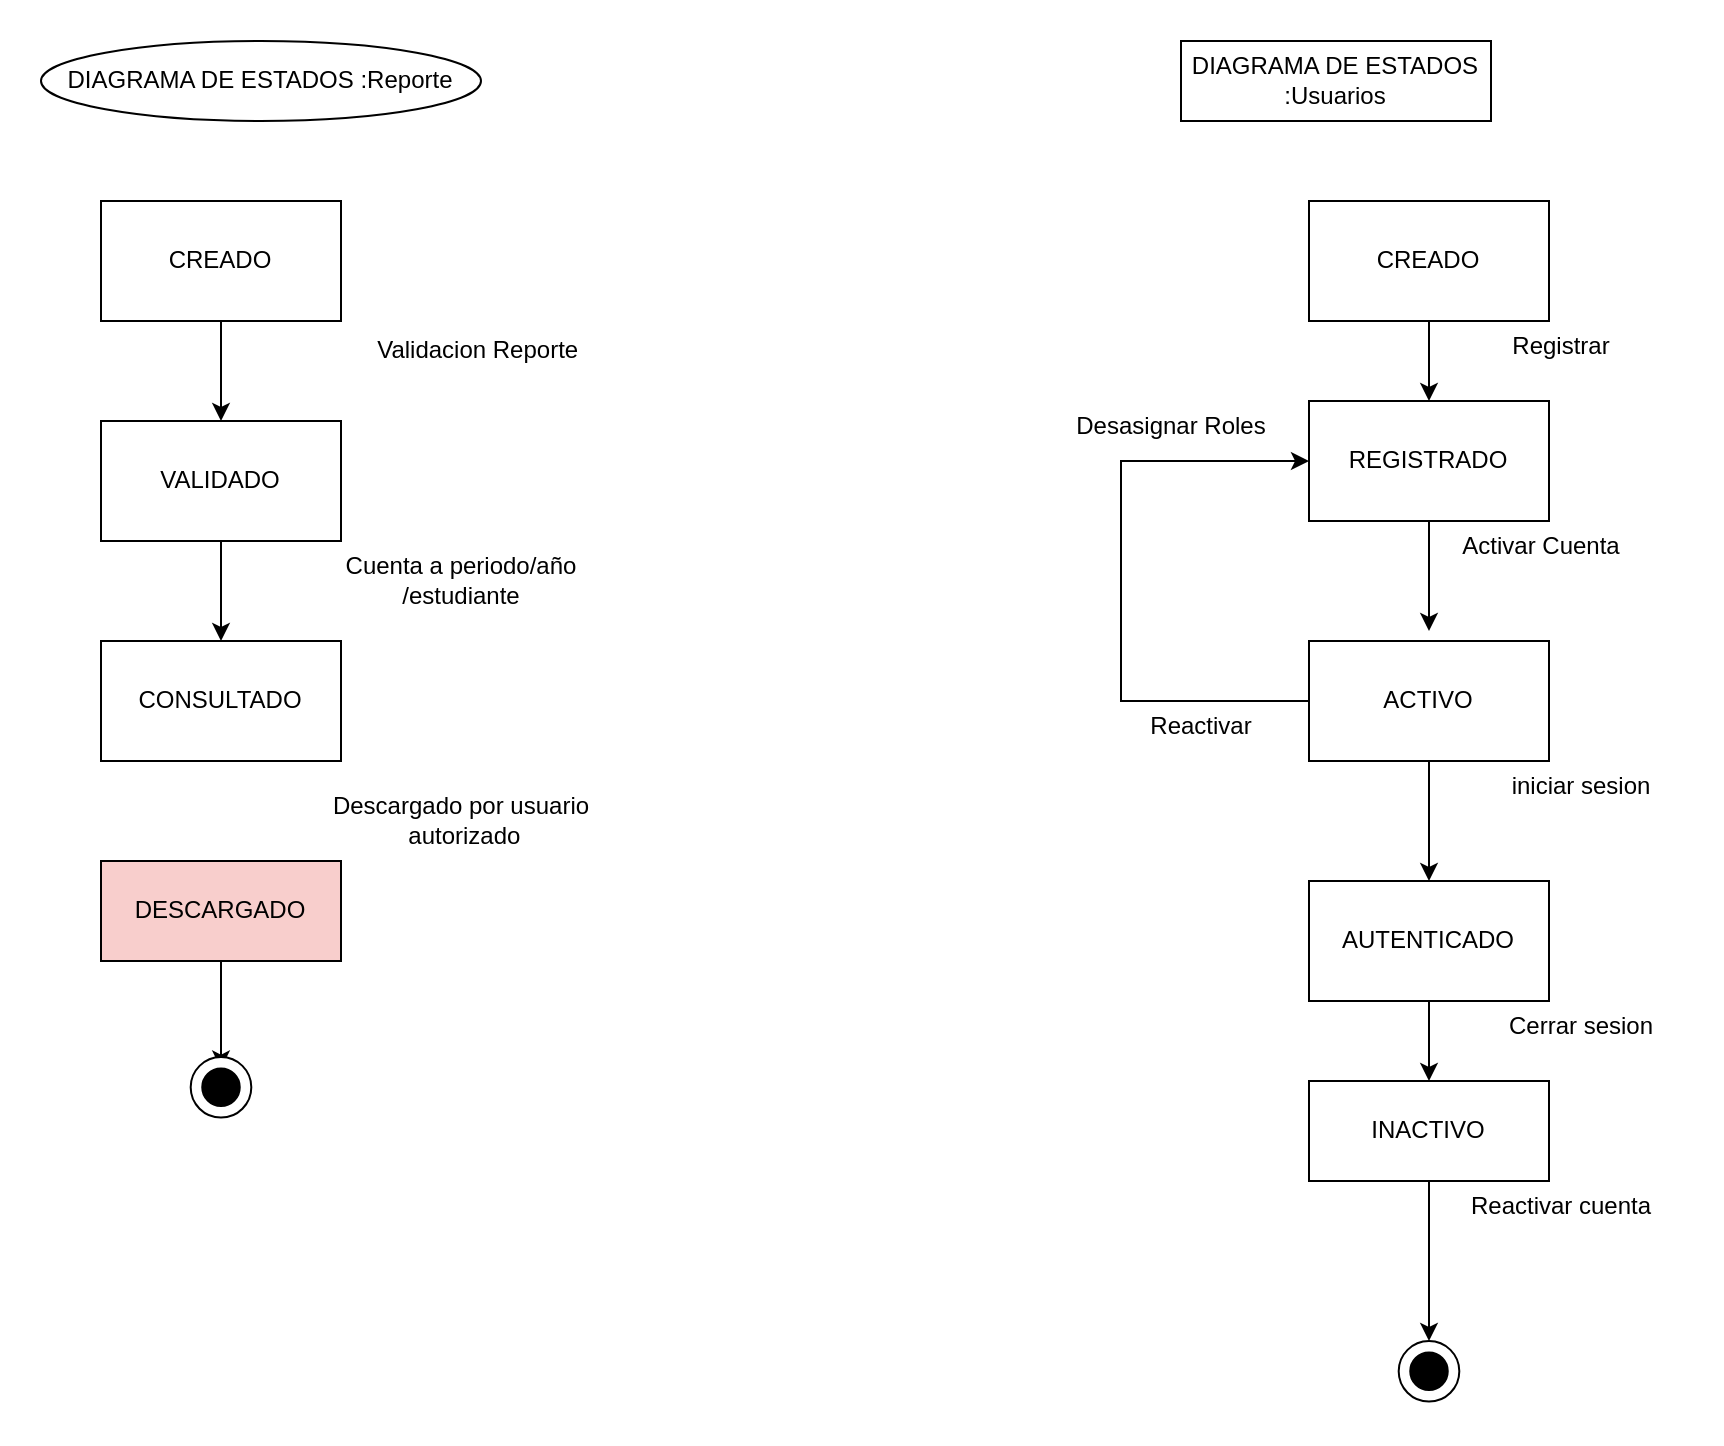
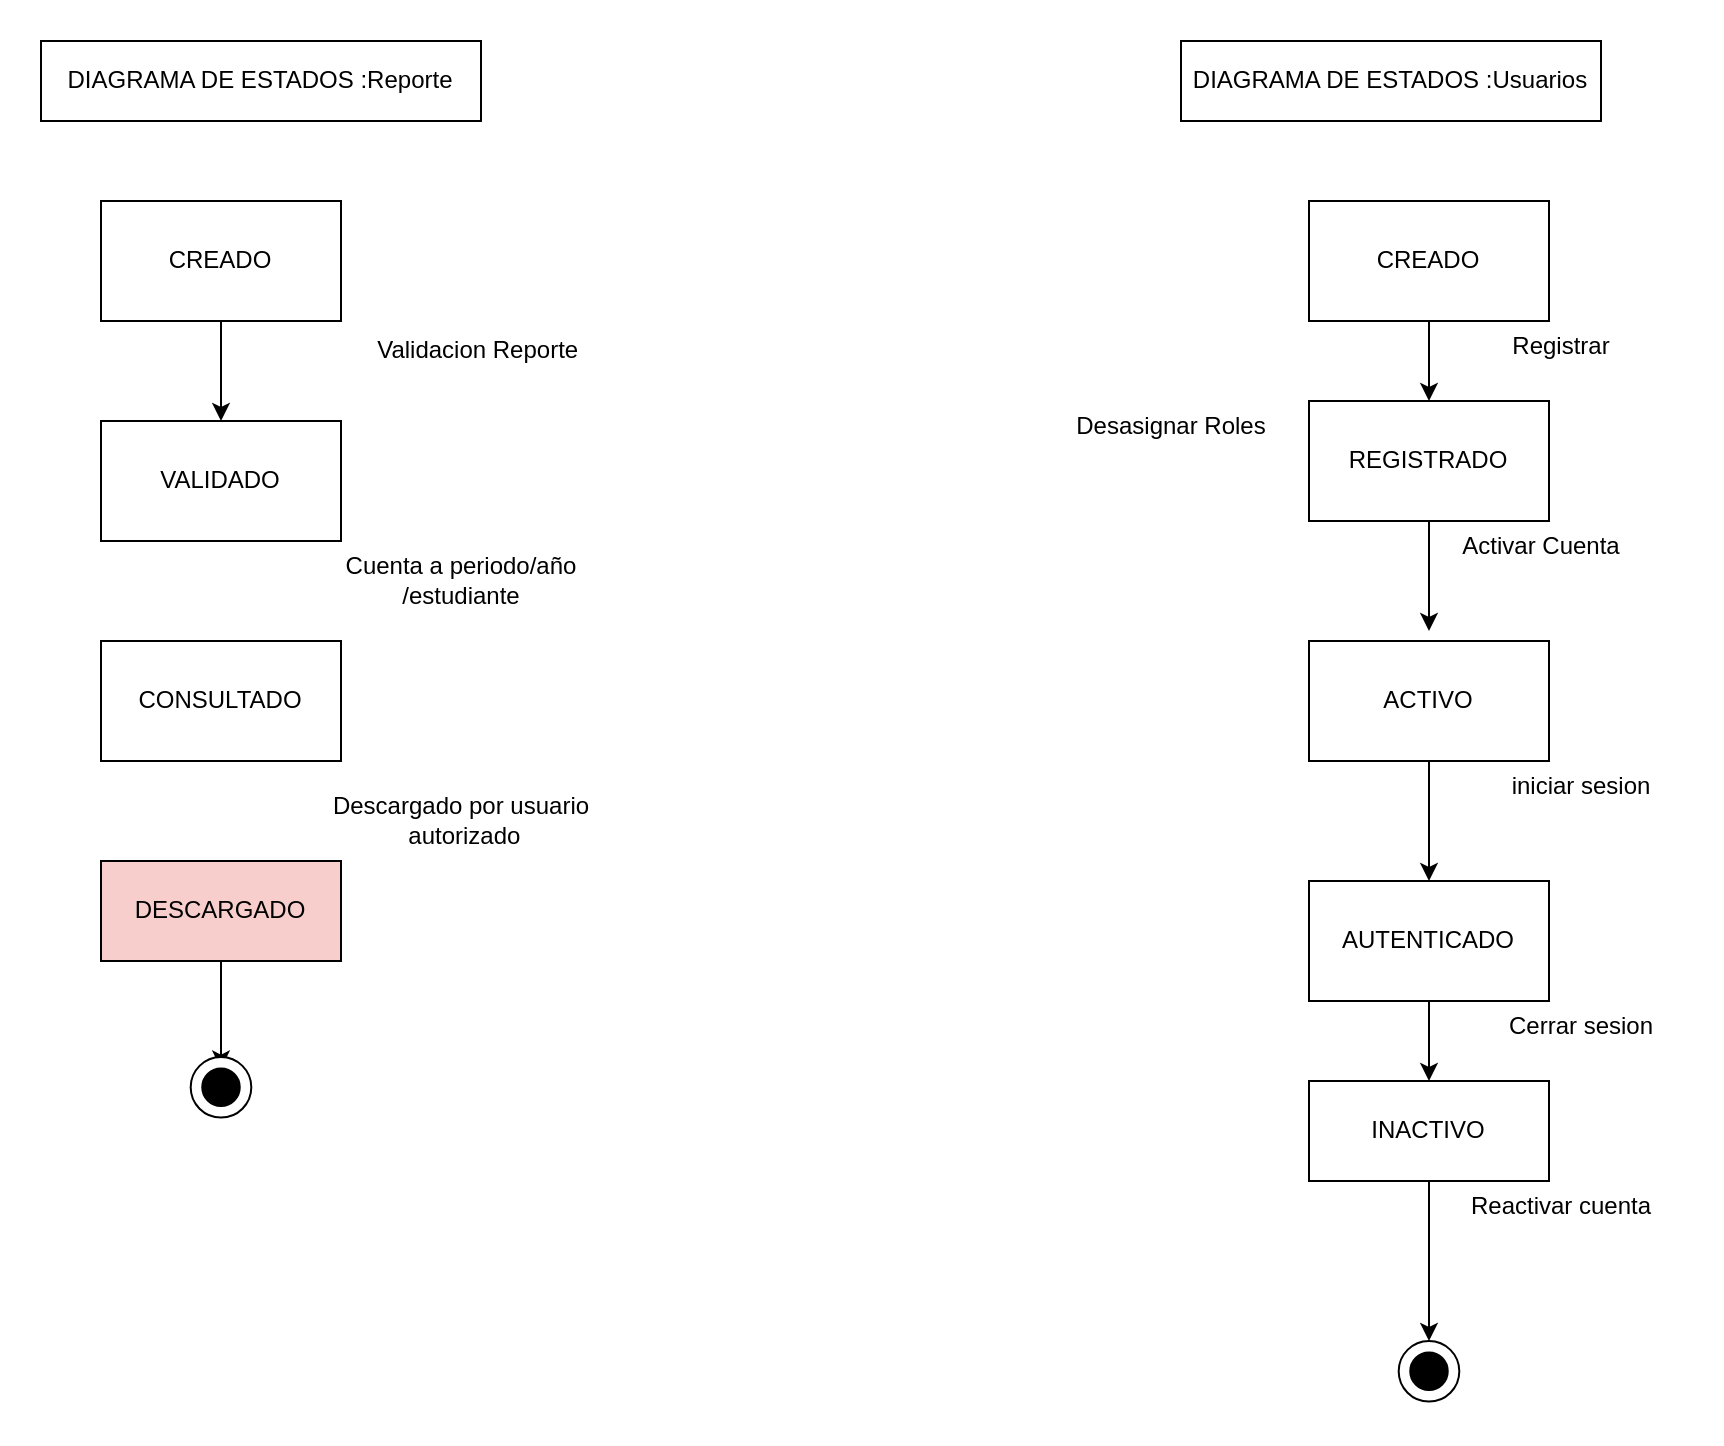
(261, 81) -> (261, 81)
(1336, 81) -> (1391, 81)
(221, 584) -> none
(1121, 588) -> none
(1201, 727) -> none
